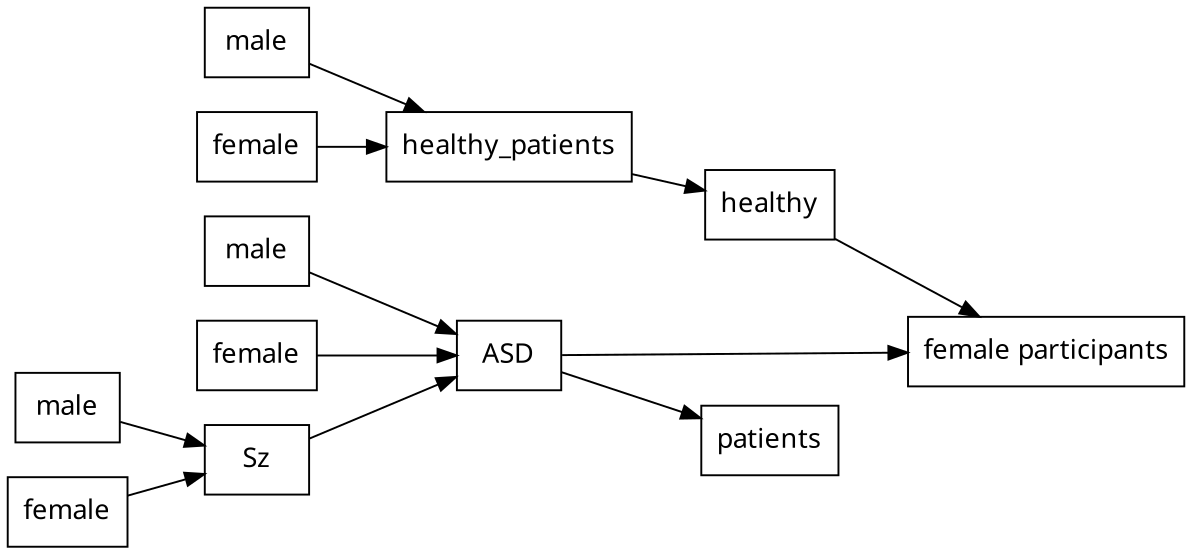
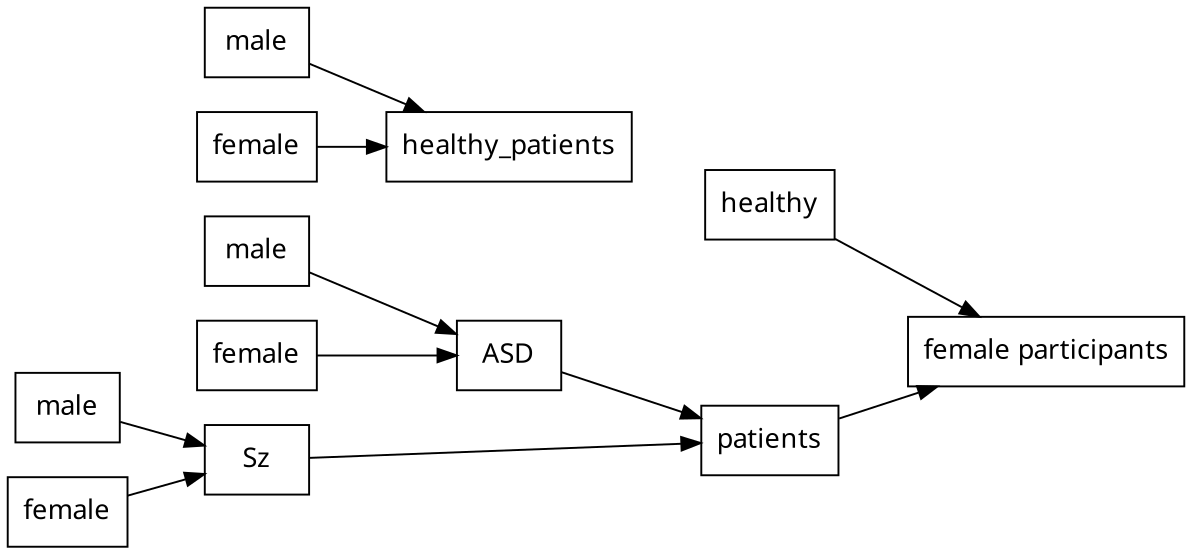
(659, 180) -> none
(725, 354) -> (879, 406)
(374, 412) -> (495, 451)
